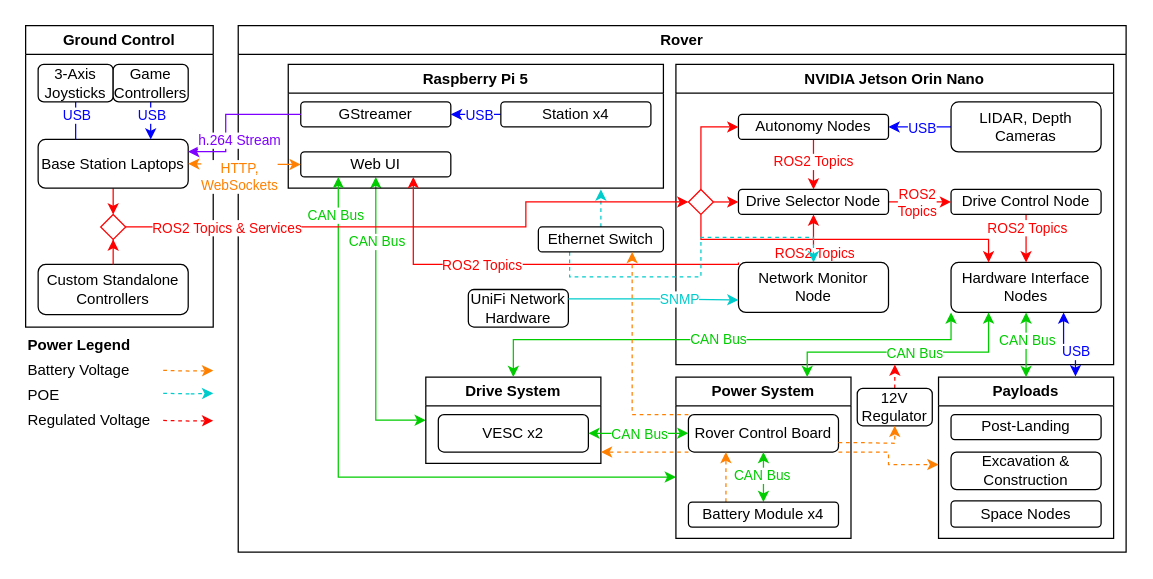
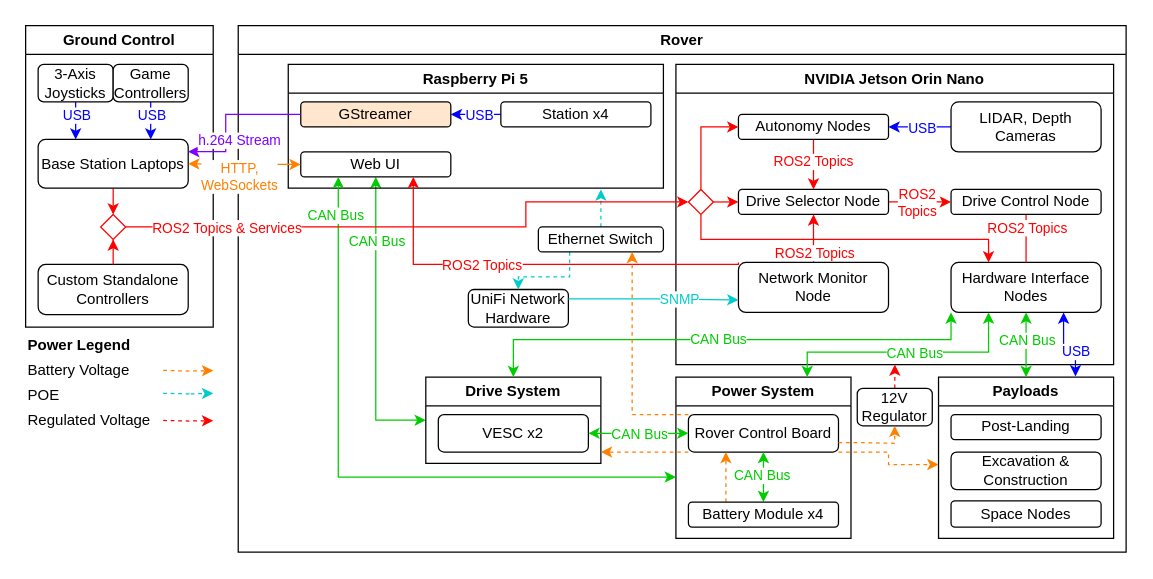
(376, 114) -> (376, 114)
(76, 132) -> (76, 129)
(1026, 252) -> (1026, 256)
(701, 267) -> (540, 277)
